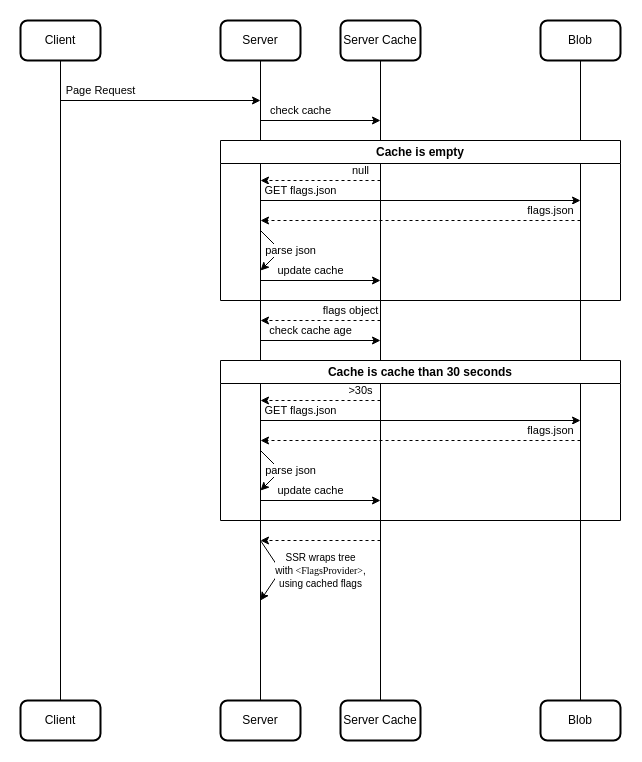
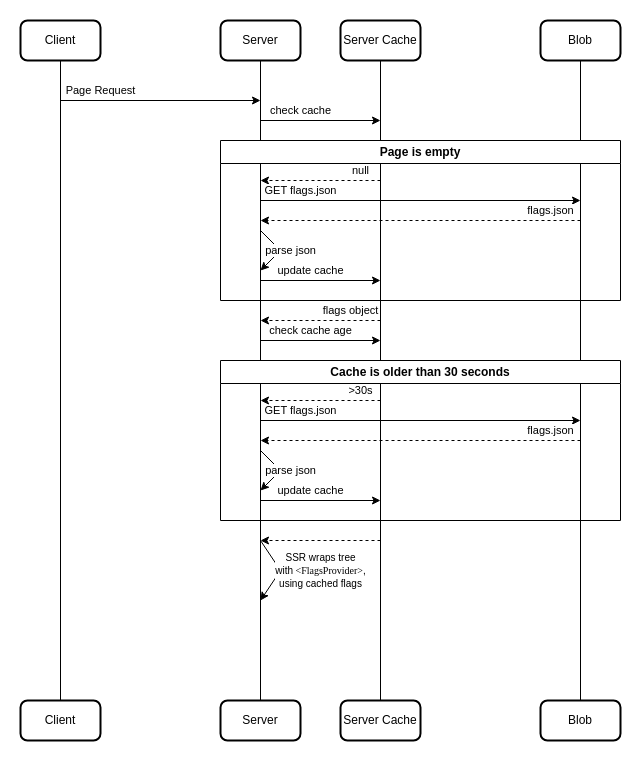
(421, 153) -> (421, 153)
(421, 373) -> (421, 373)
